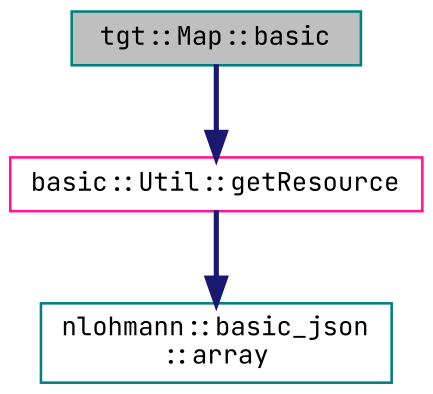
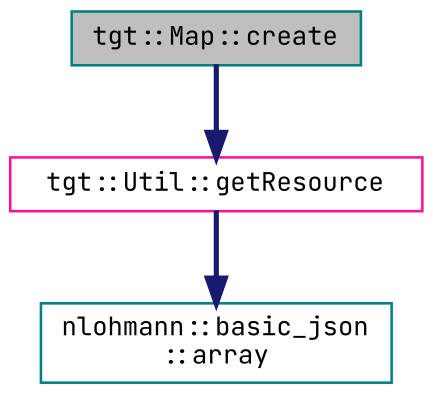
(216, 38) -> (216, 38)
(216, 184) -> (216, 184)
